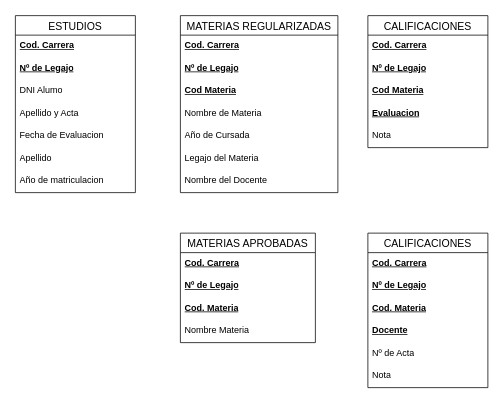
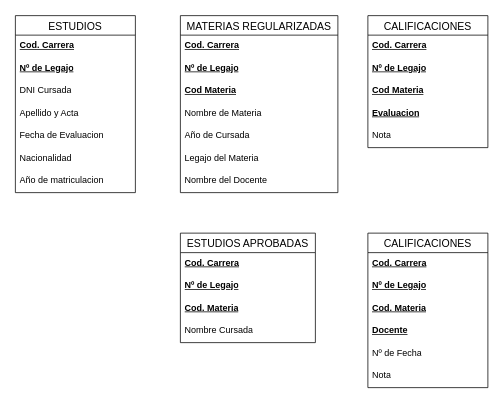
(40, 91) -> (46, 91)
(37, 158) -> (47, 158)
(248, 243) -> (248, 243)
(218, 331) -> (219, 331)
(395, 353) -> (398, 353)
